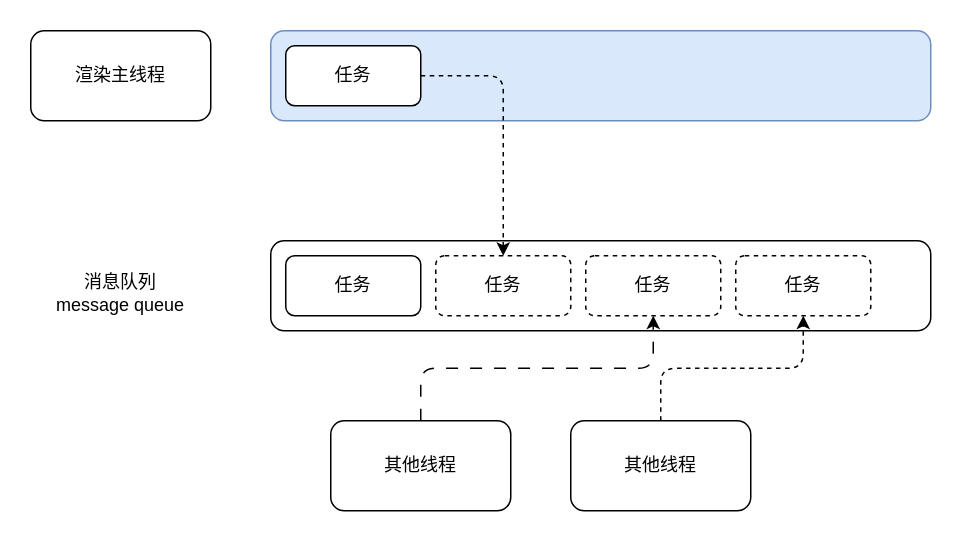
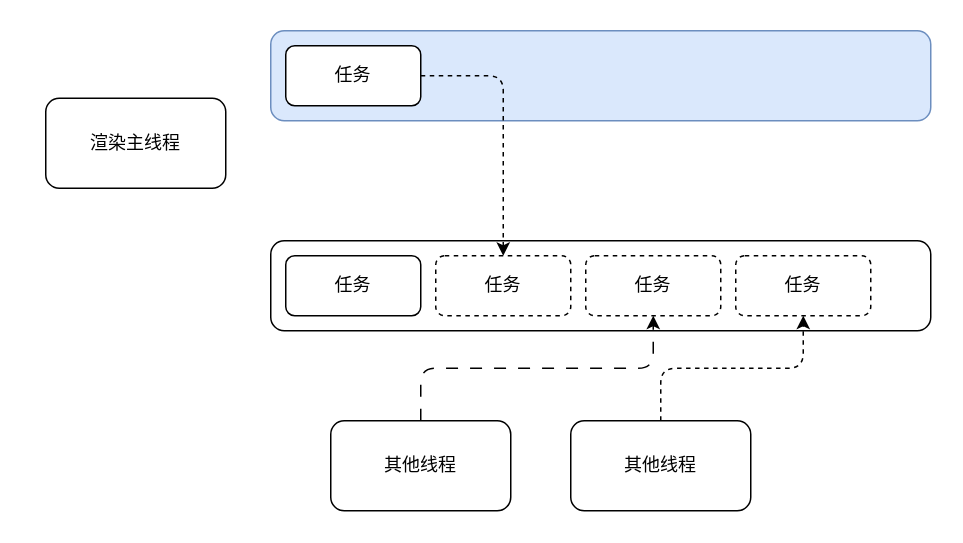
(121, 76) -> (136, 143)
(121, 293) -> none
